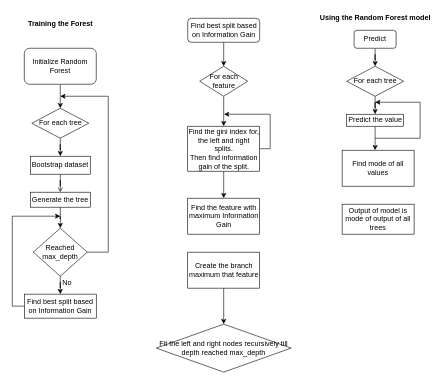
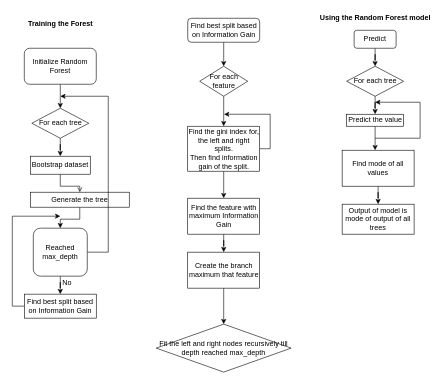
none -> (378, 195)
(60, 200) -> (80, 200)
none -> (224, 243)
(60, 252) -> (60, 252)
